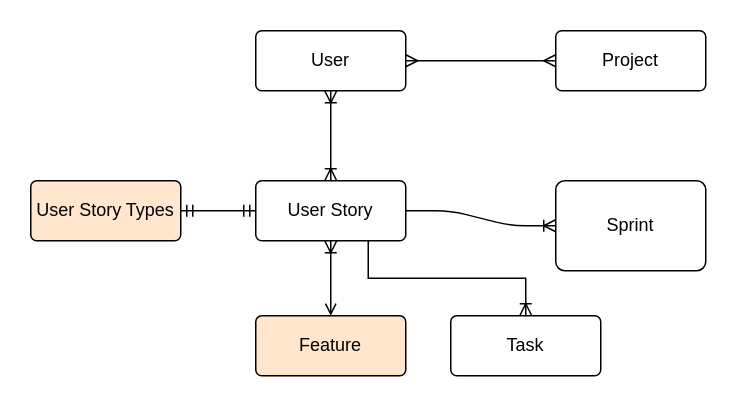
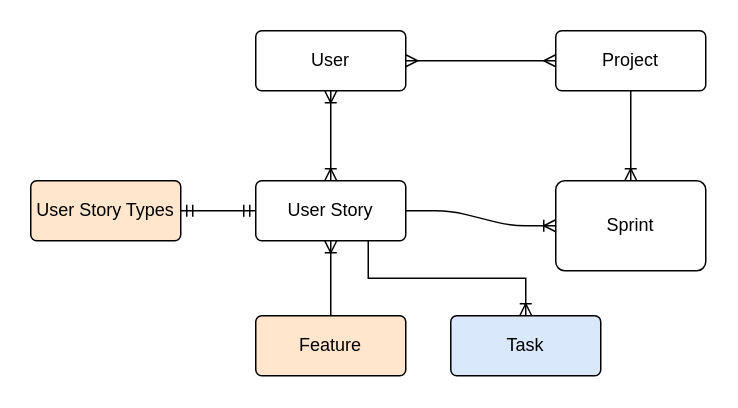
none -> (631, 136)
(331, 308) -> (331, 309)
(526, 346) -> (526, 346)
